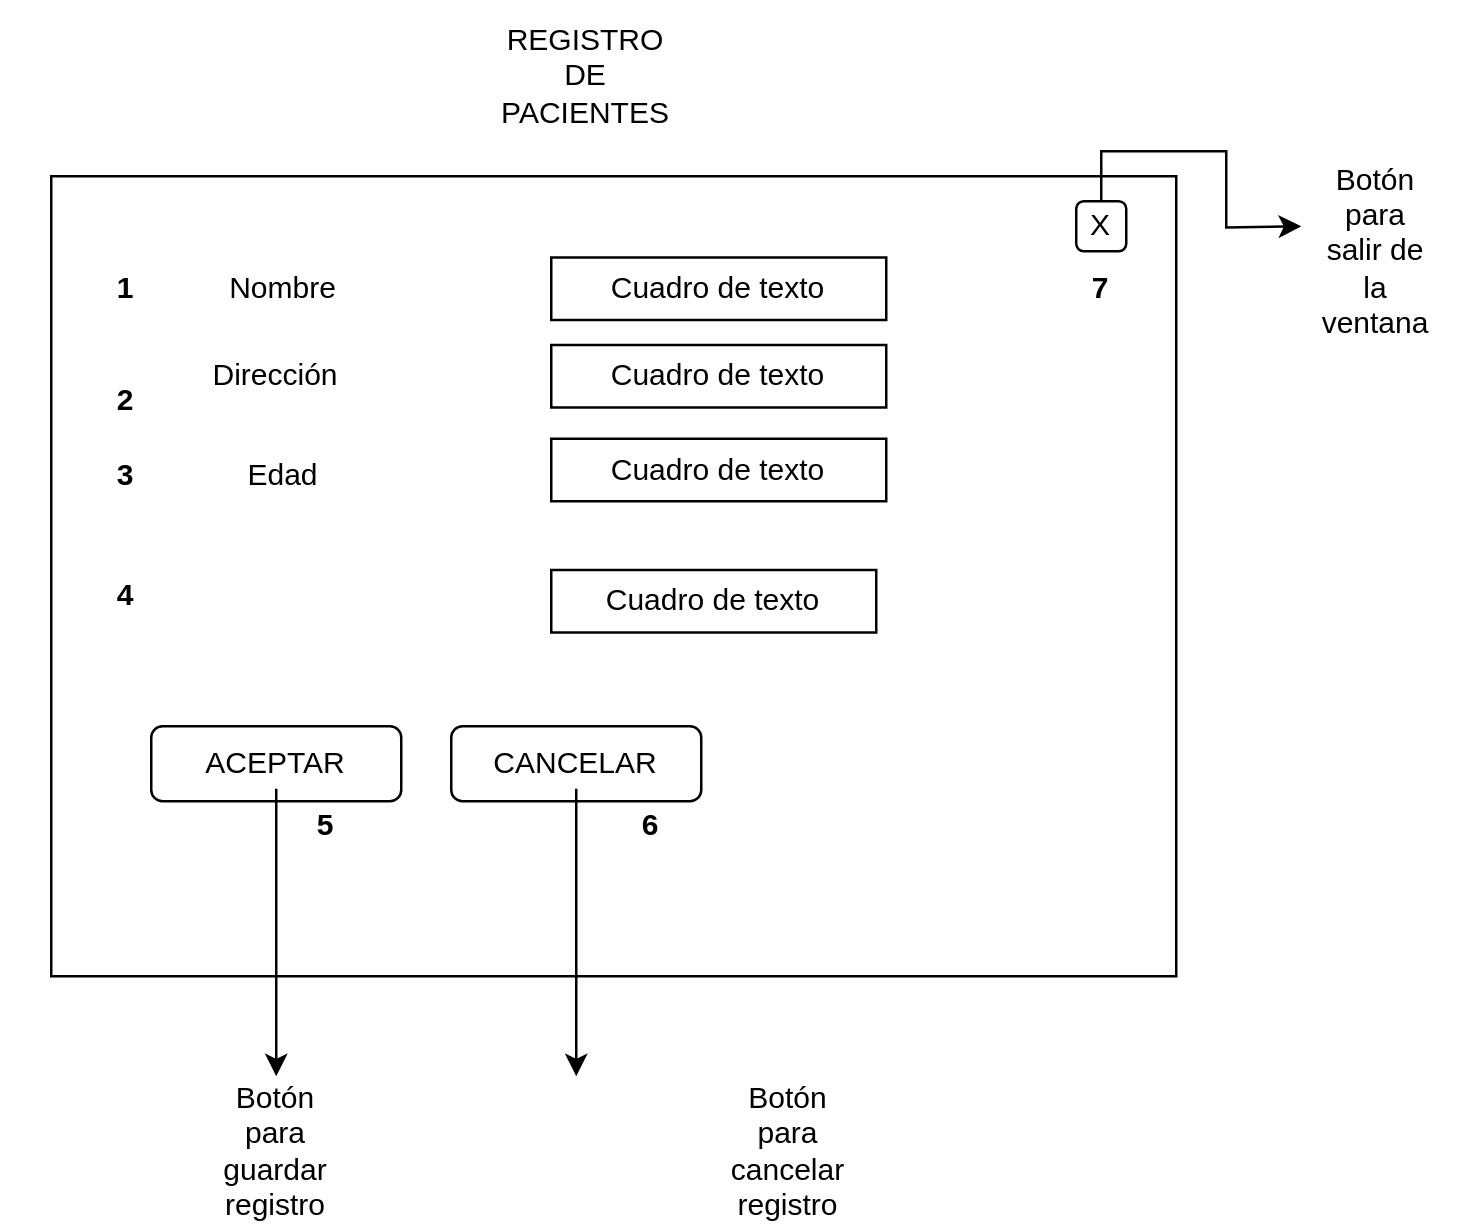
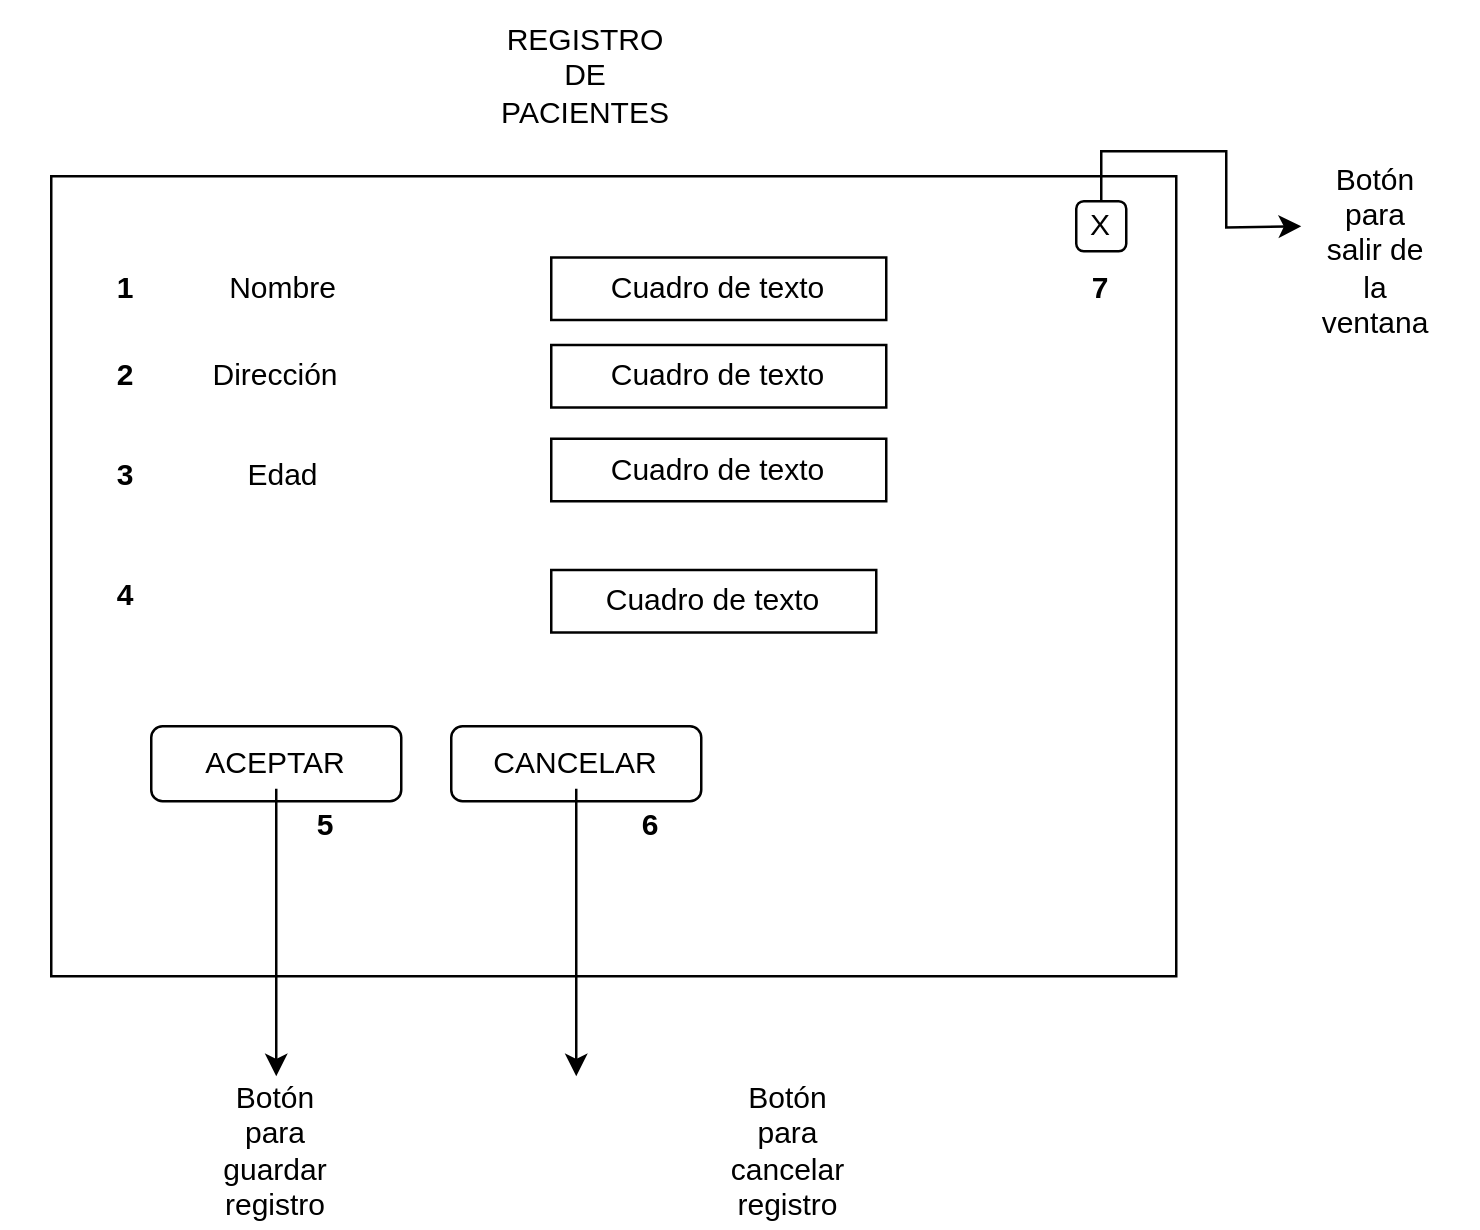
(126, 401) -> (126, 376)
